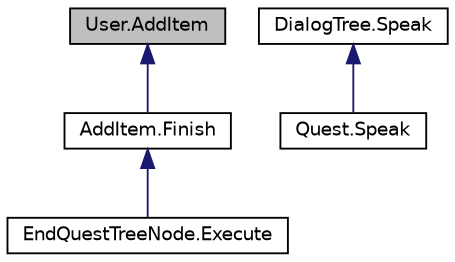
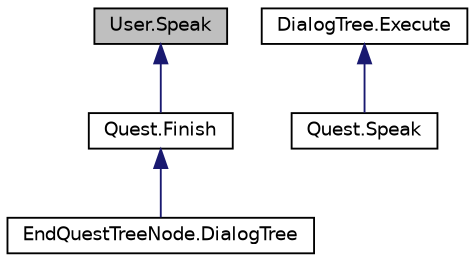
(148, 26) -> (161, 26)
(353, 26) -> (365, 26)
(148, 131) -> (161, 131)
(148, 236) -> (161, 236)
